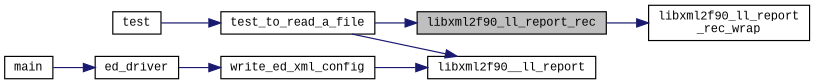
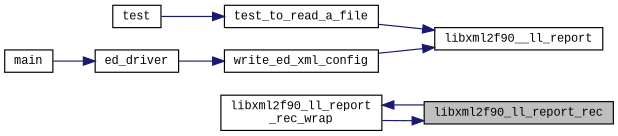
(390, 23) -> (397, 121)
